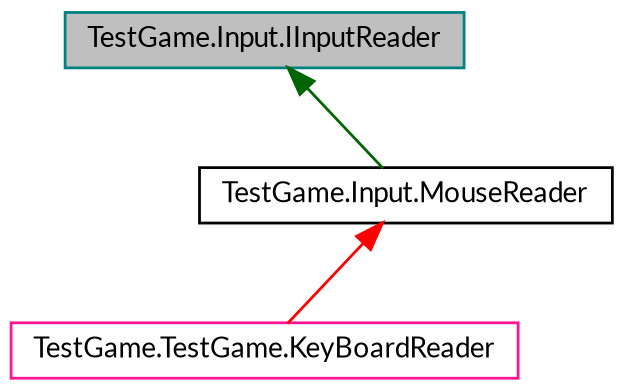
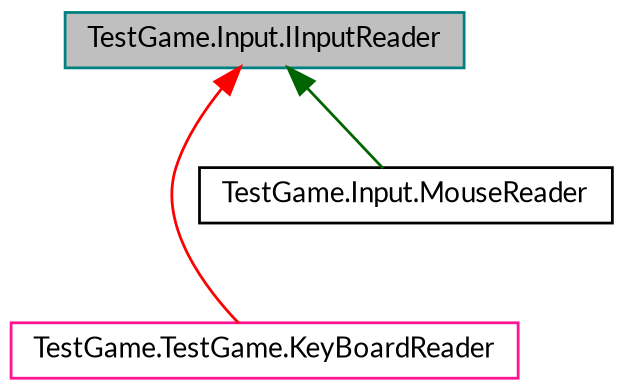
(325, 283) -> (173, 209)
